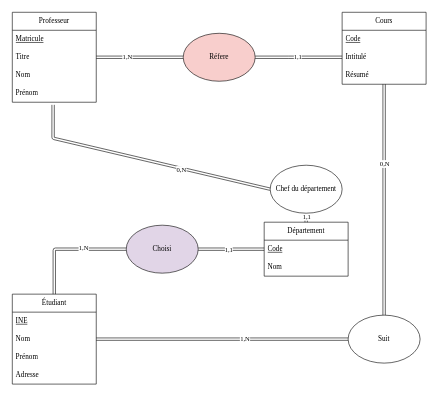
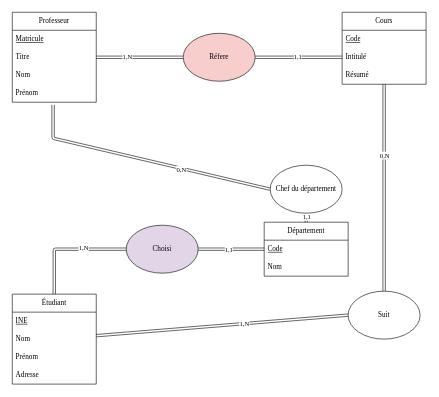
(384, 339) -> (384, 315)
